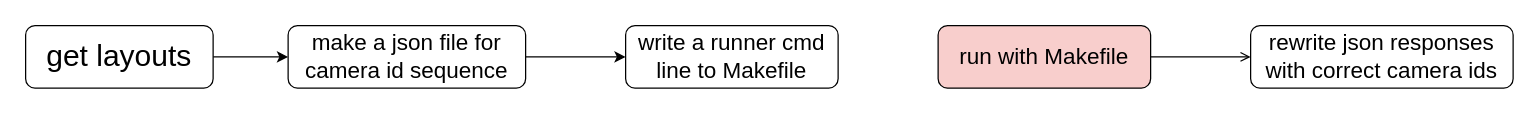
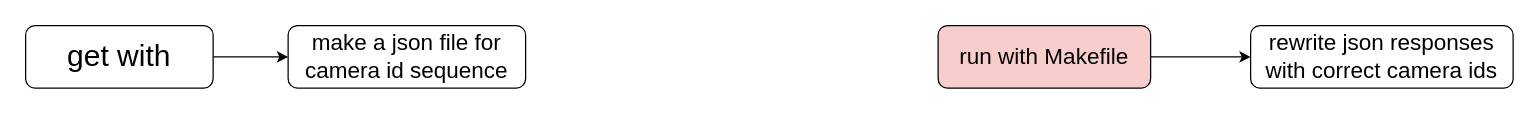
(119, 57) -> (119, 57)
(572, 57) -> none
(732, 57) -> none
(1242, 57) -> (1241, 57)
